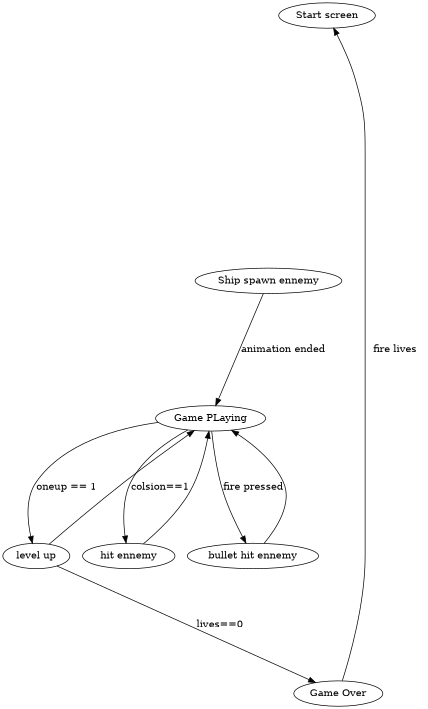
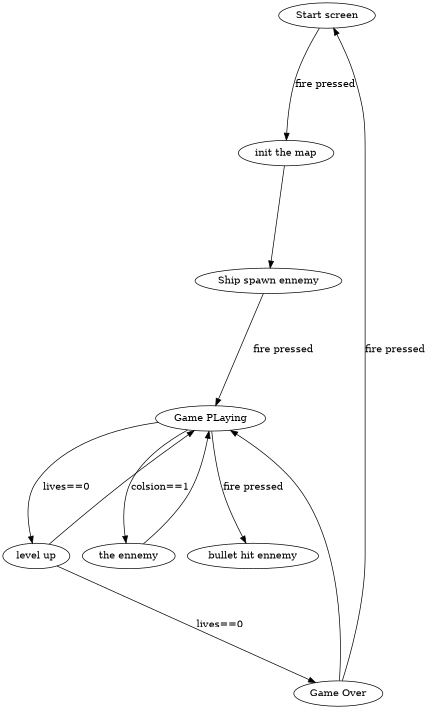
none -> (286, 153)
(283, 350) -> (283, 350)
(395, 350) -> (395, 350)
(283, 482) -> (325, 541)
(67, 487) -> (67, 487)
(129, 556) -> (129, 556)
